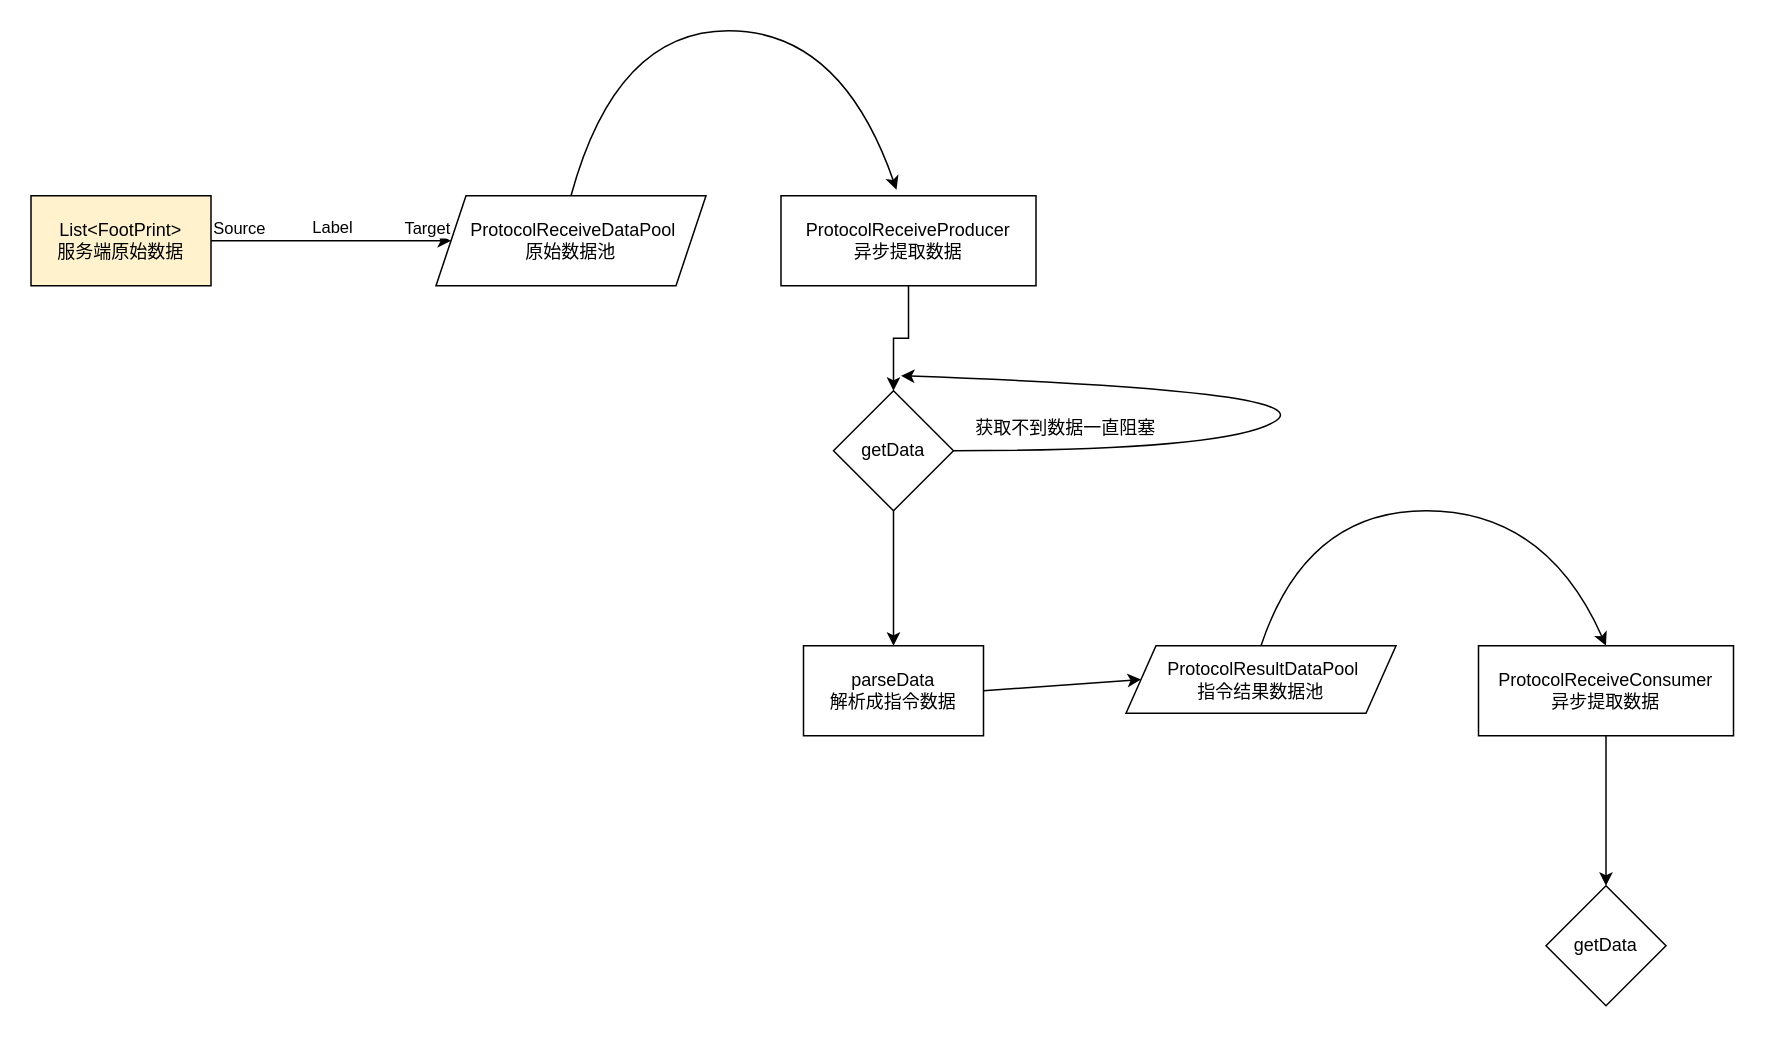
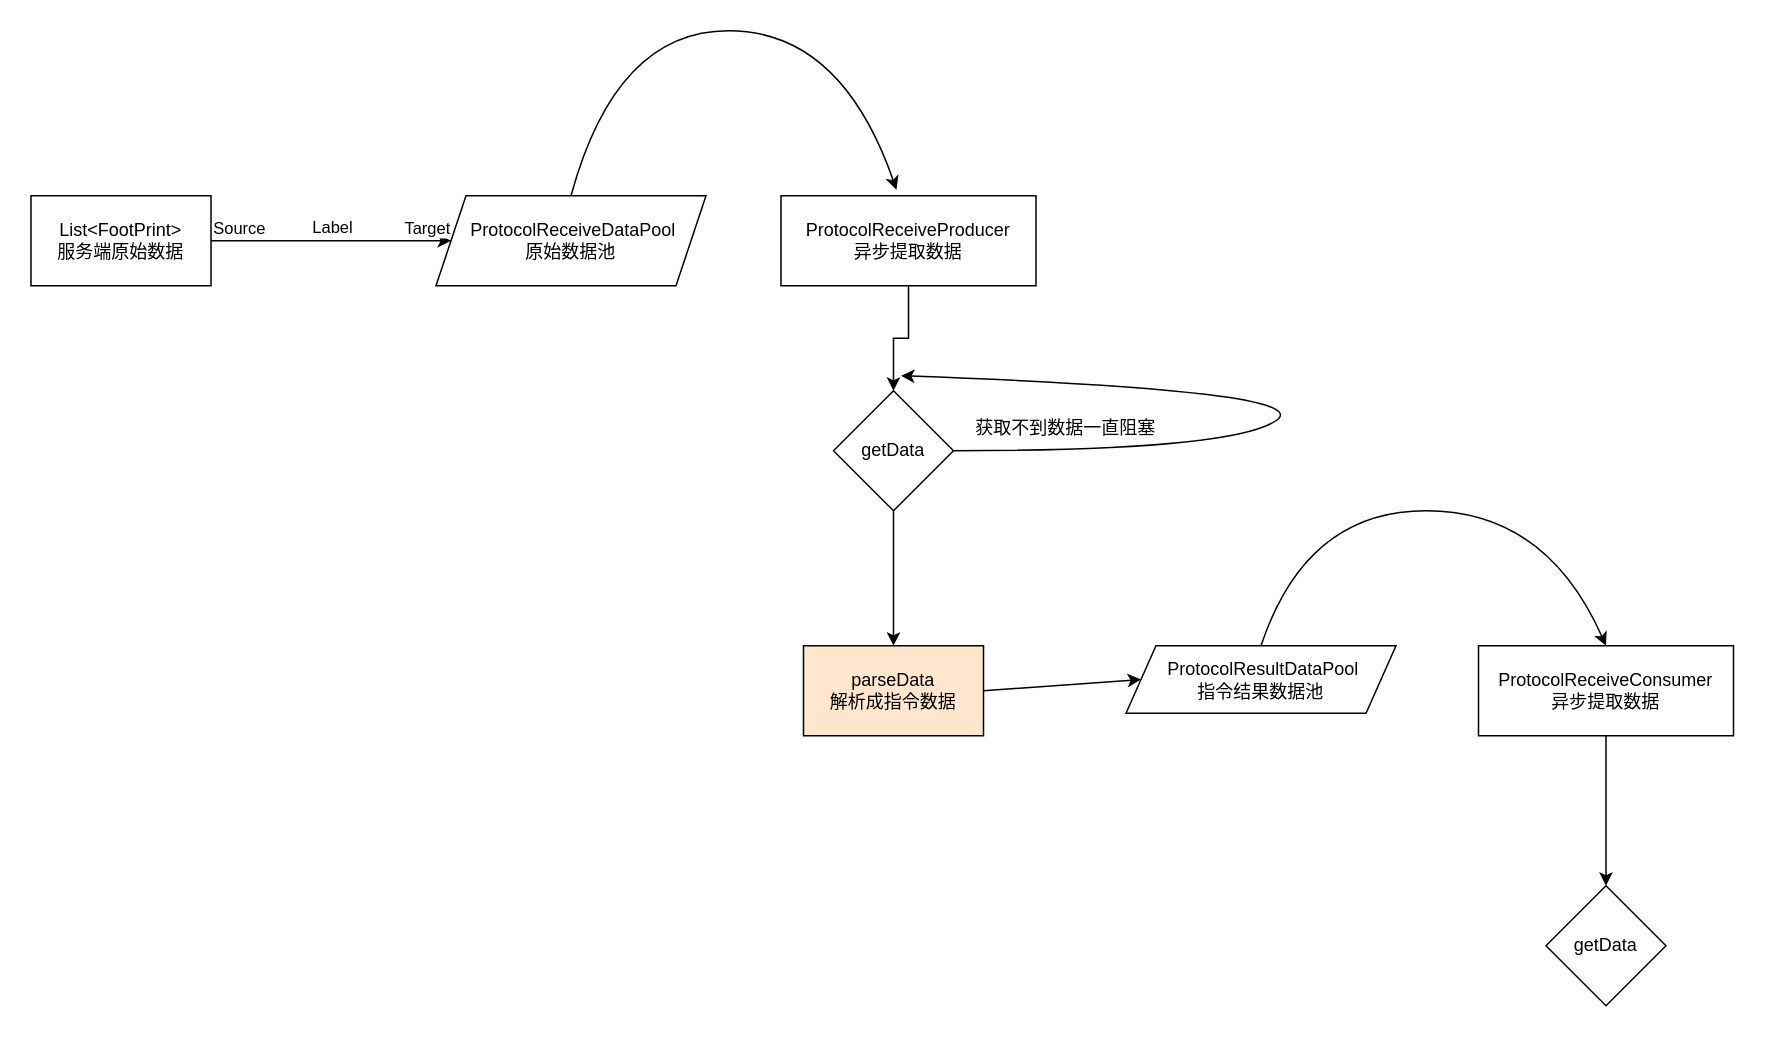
(121, 241) -> (121, 241)
(893, 691) -> (893, 691)
